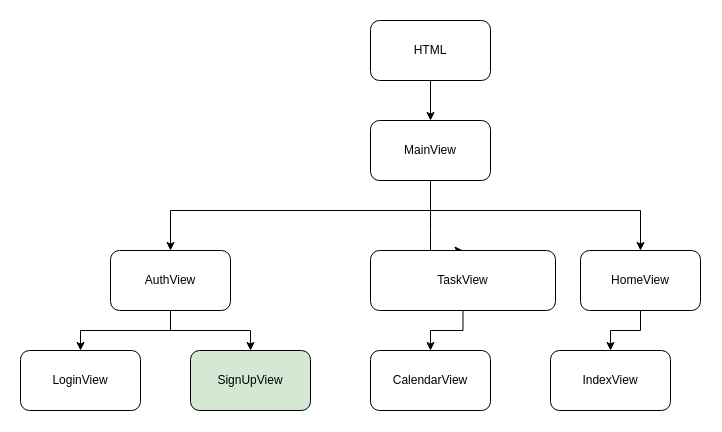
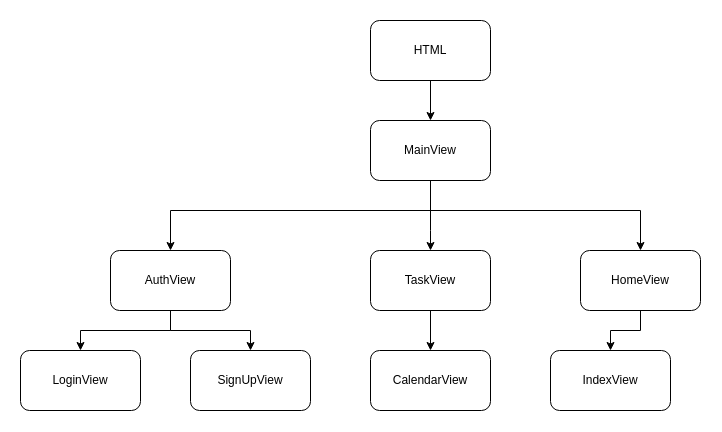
(463, 281) -> (431, 281)
(251, 381) -> (251, 381)
